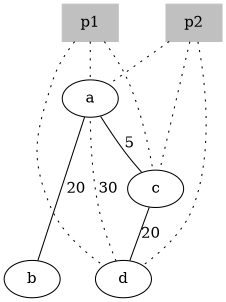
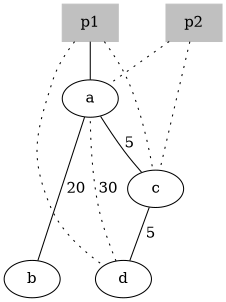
(90, 61) -> (90, 61)
(204, 164) -> none
(151, 234) -> (151, 234)
